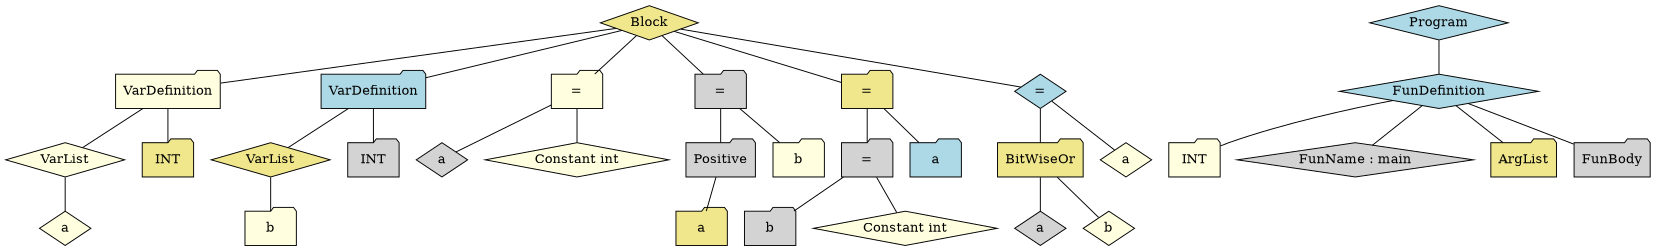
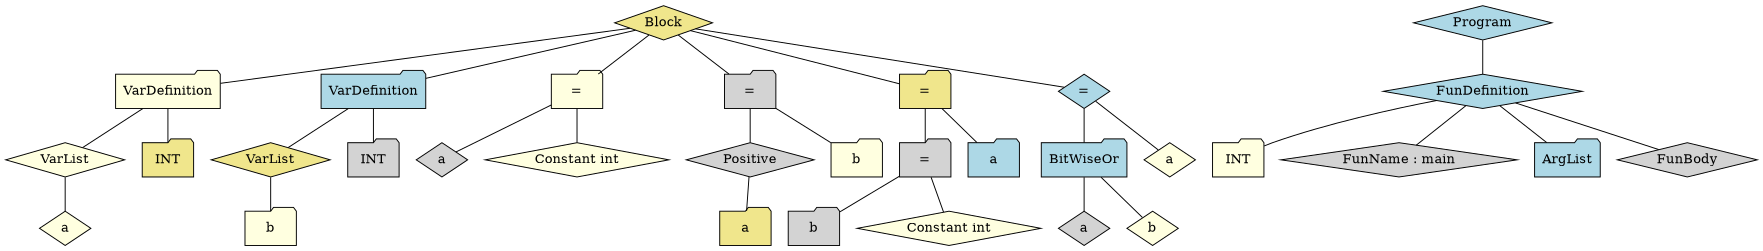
(721, 160) -> (750, 160)
(1040, 160) -> (1084, 160)
(1524, 160) -> (1567, 160)
(1612, 160) -> (1687, 160)
